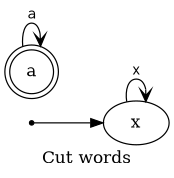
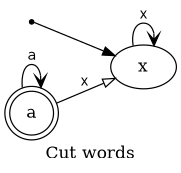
none -> (80, 93)
